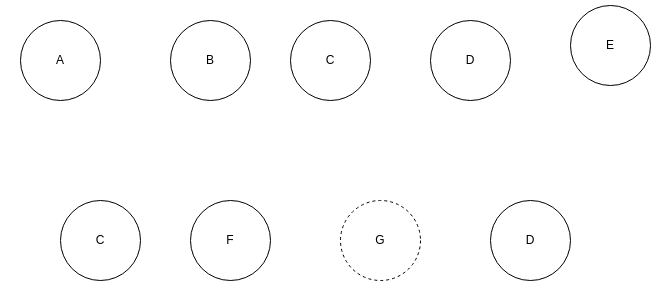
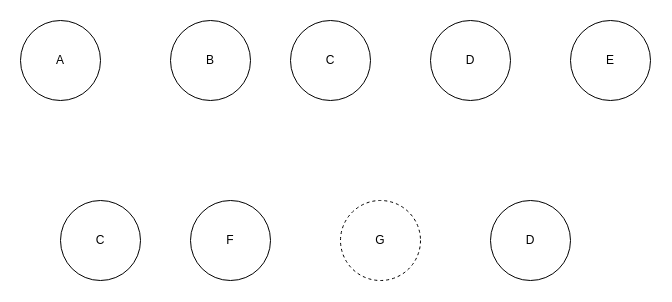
(611, 46) -> (611, 61)
